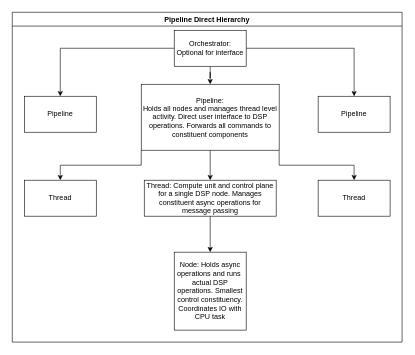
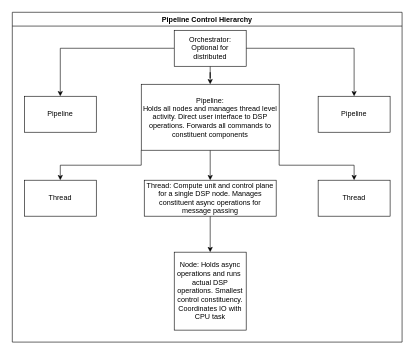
(207, 20) -> (207, 20)
(210, 48) -> (210, 48)
